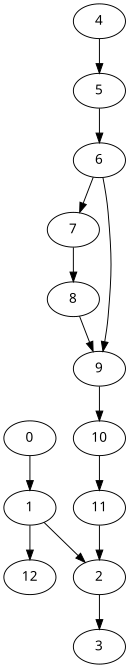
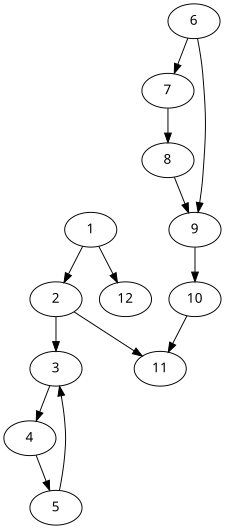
(99, 121) -> (66, 443)
none -> (45, 399)
(30, 438) -> none
(99, 538) -> (104, 331)
